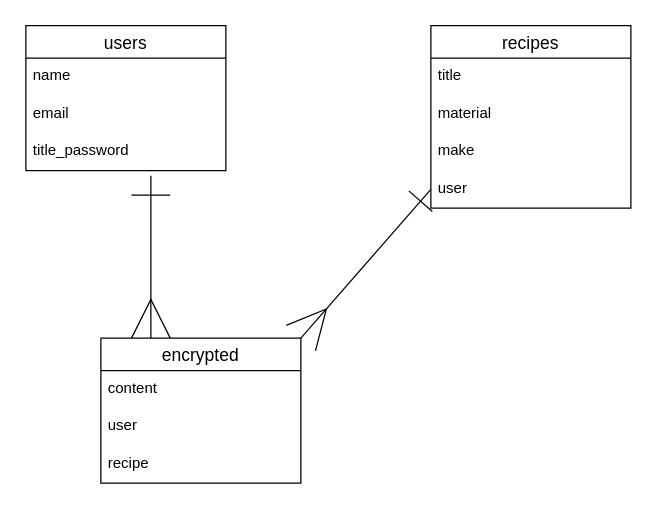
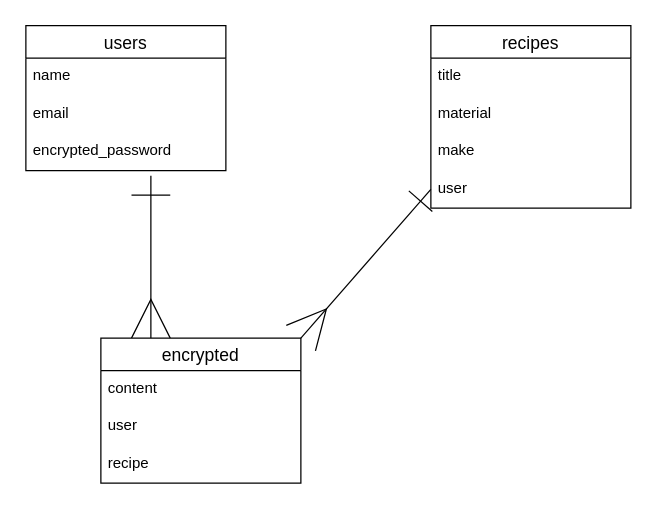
(87, 150) -> (108, 150)
